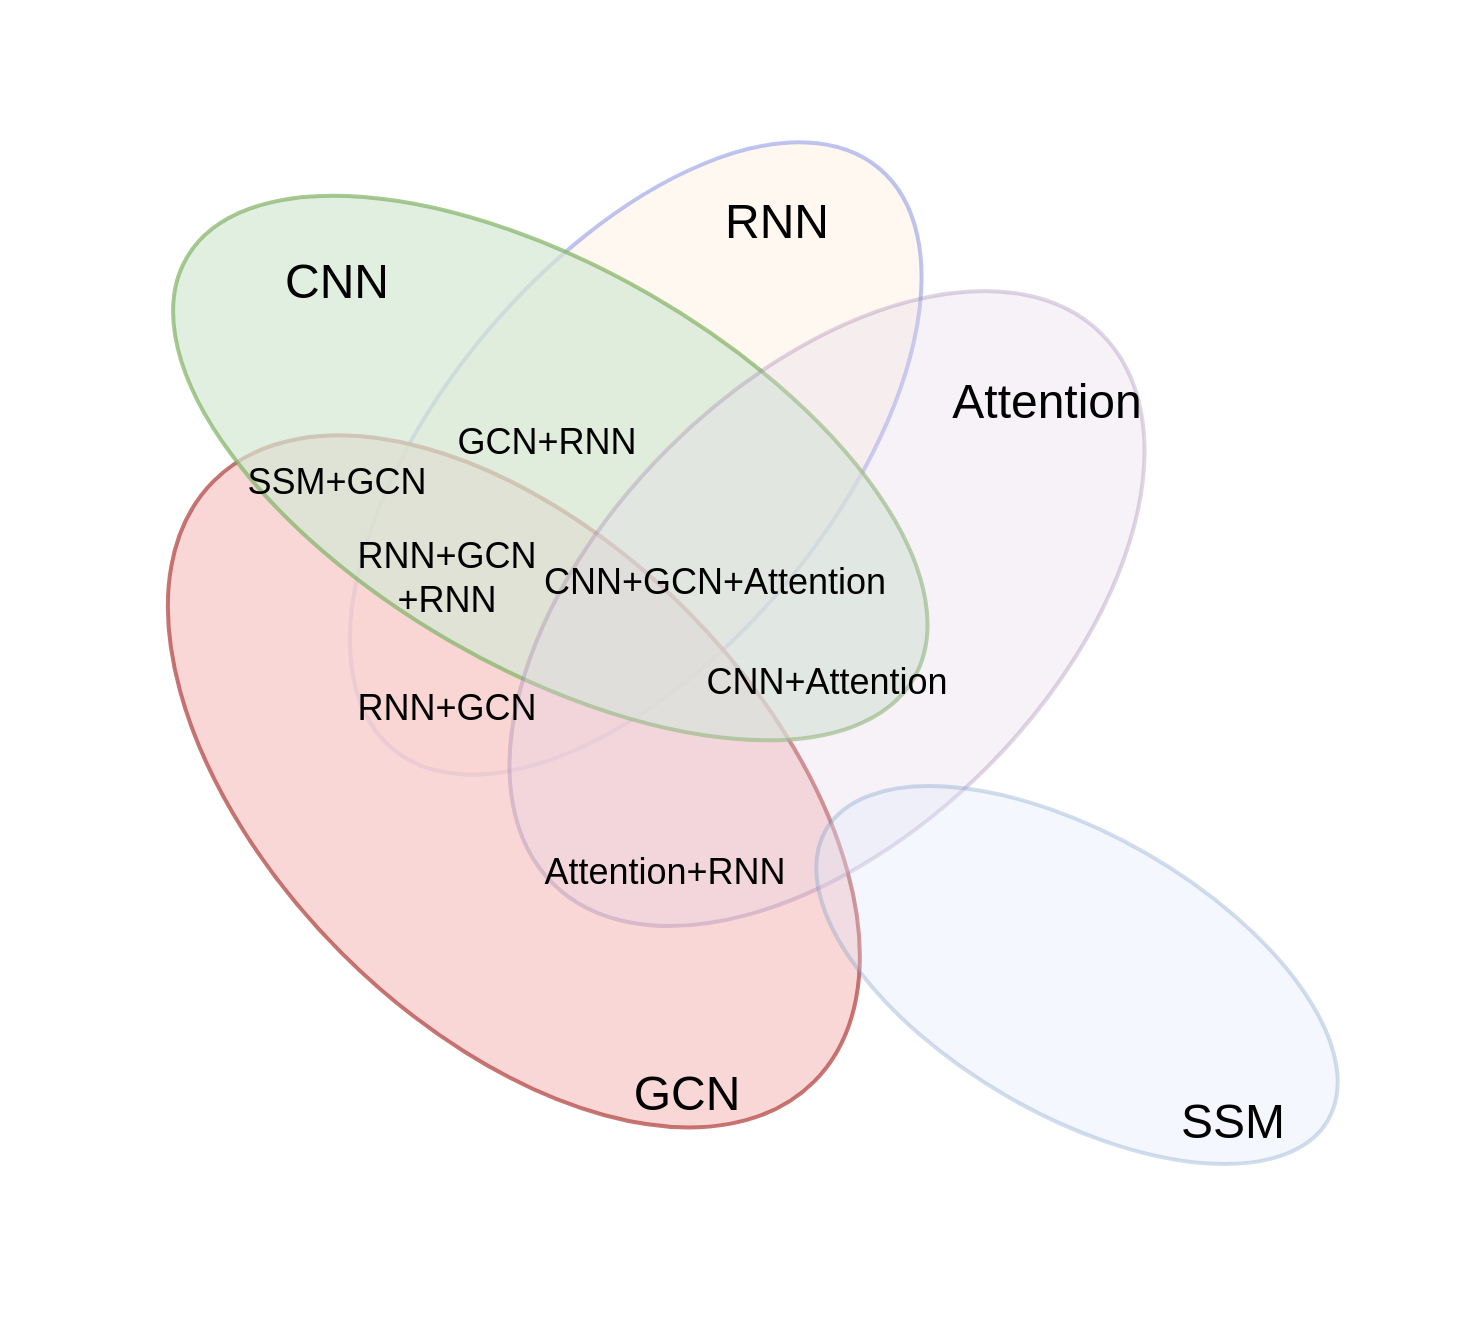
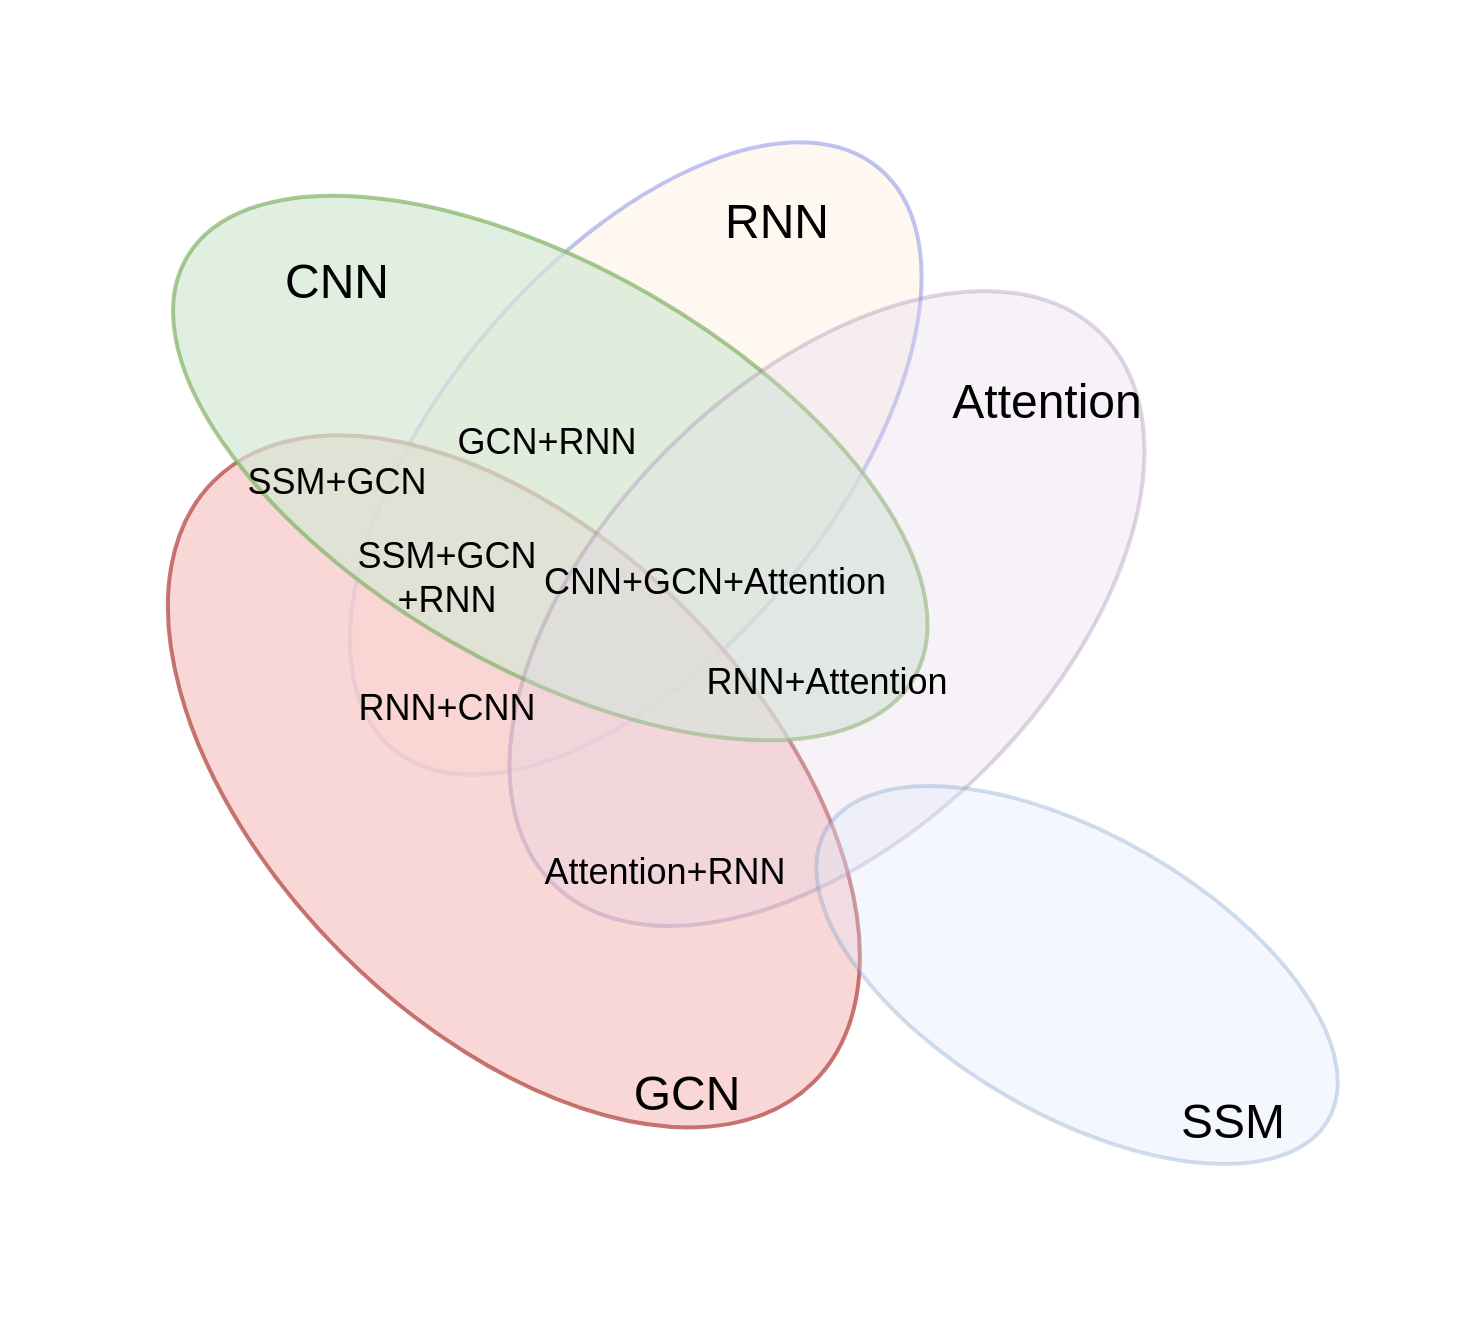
(448, 579) -> (448, 579)
(828, 683) -> (828, 683)
(448, 709) -> (448, 709)
